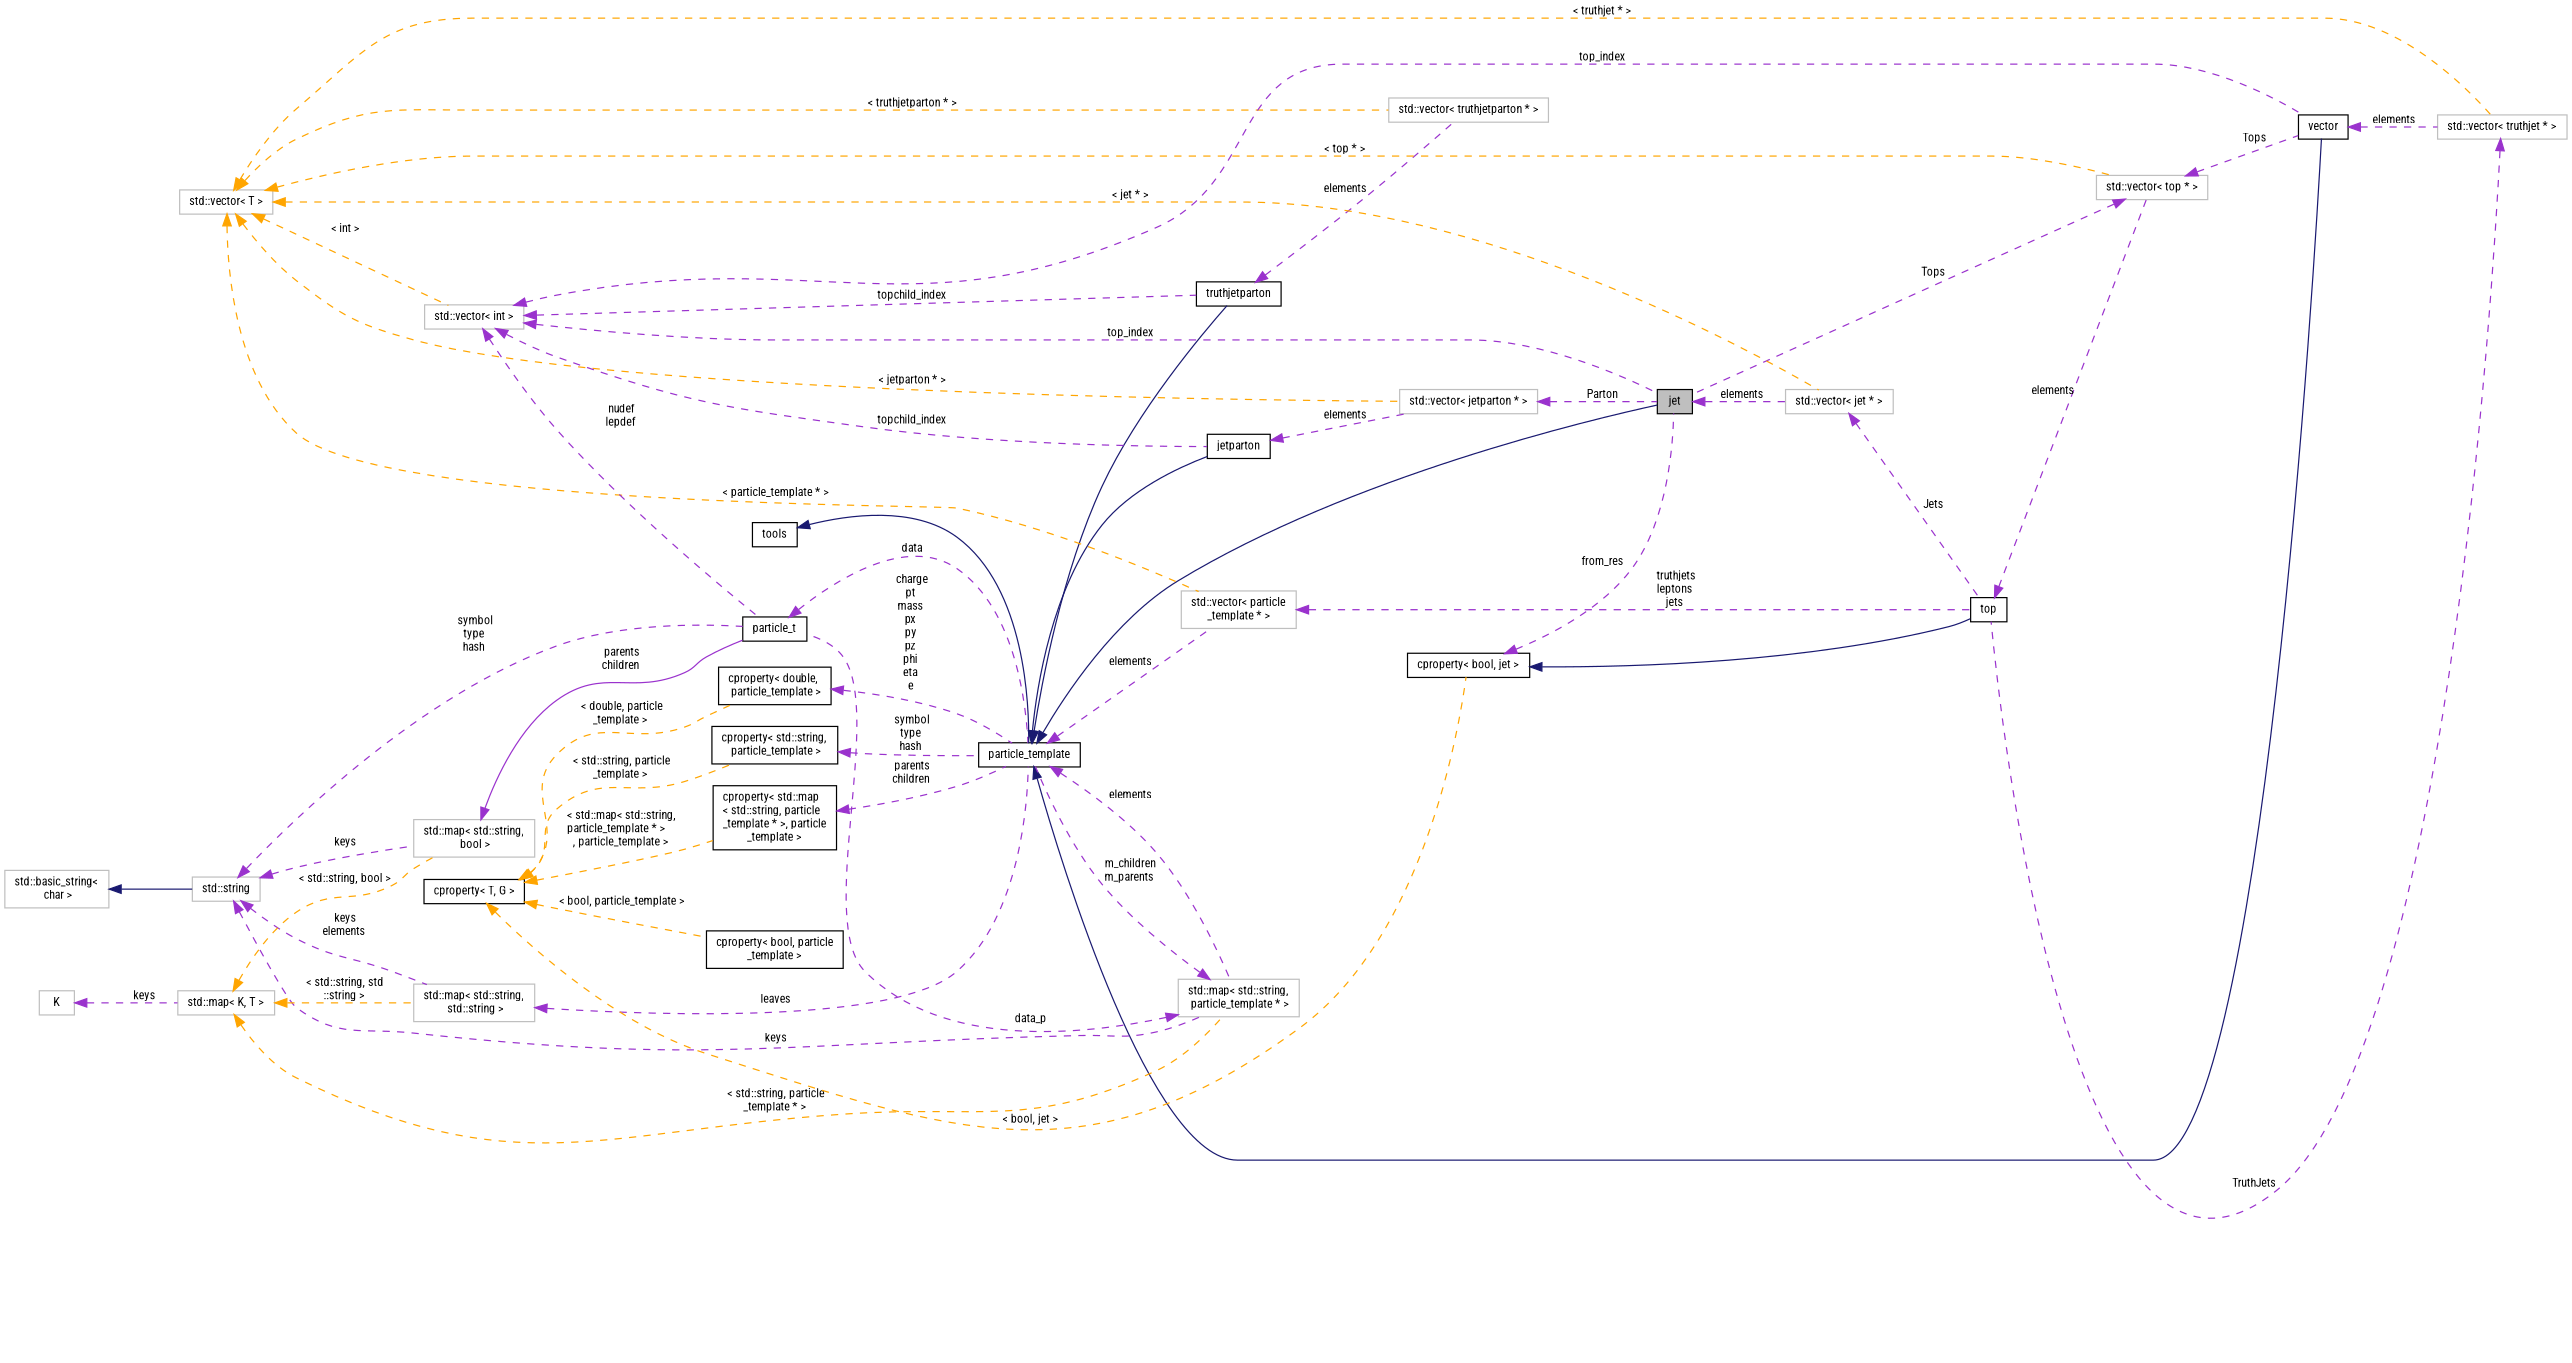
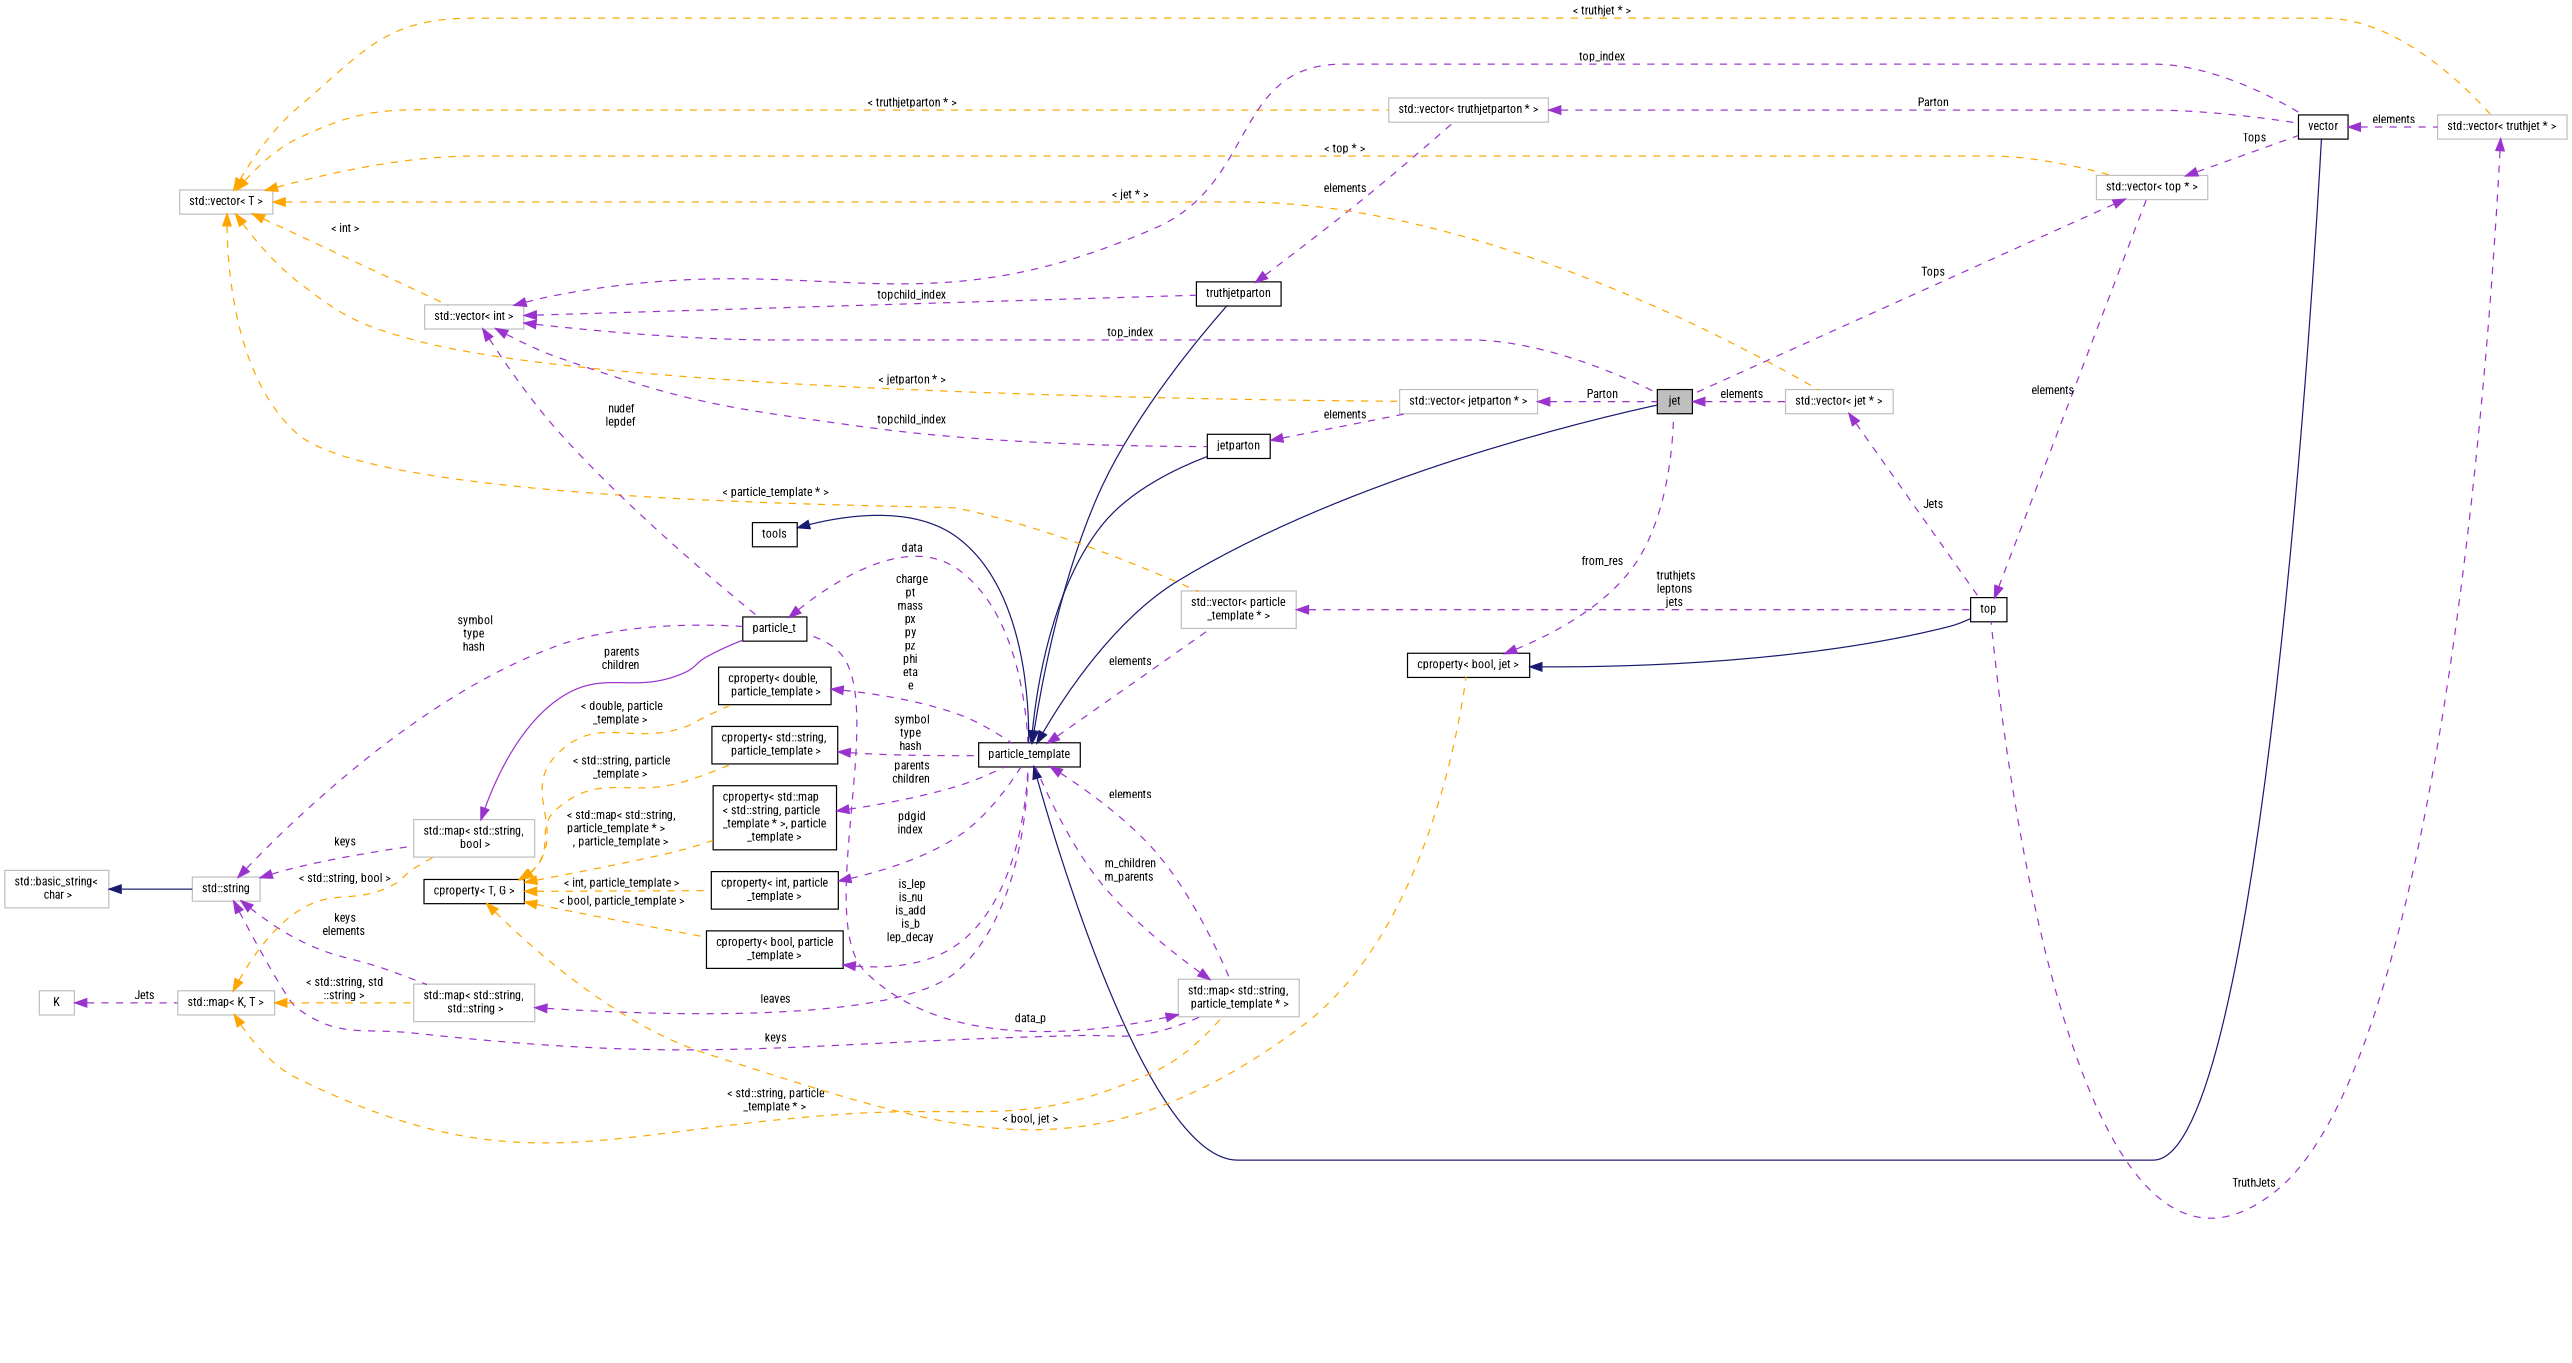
none -> (1930, 110)
none -> (775, 890)
none -> (988, 911)
(143, 996) -> (143, 996)
